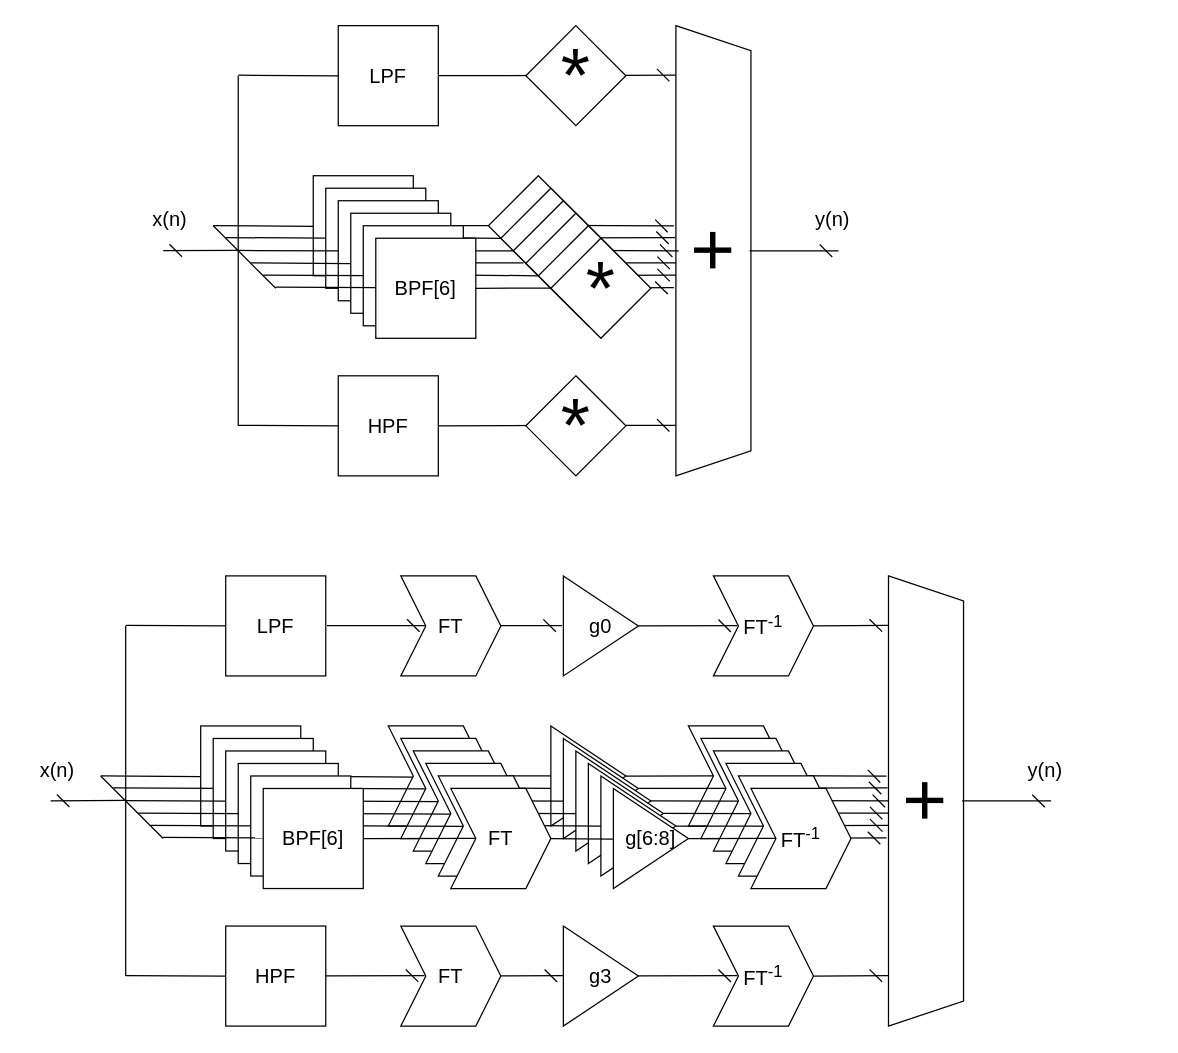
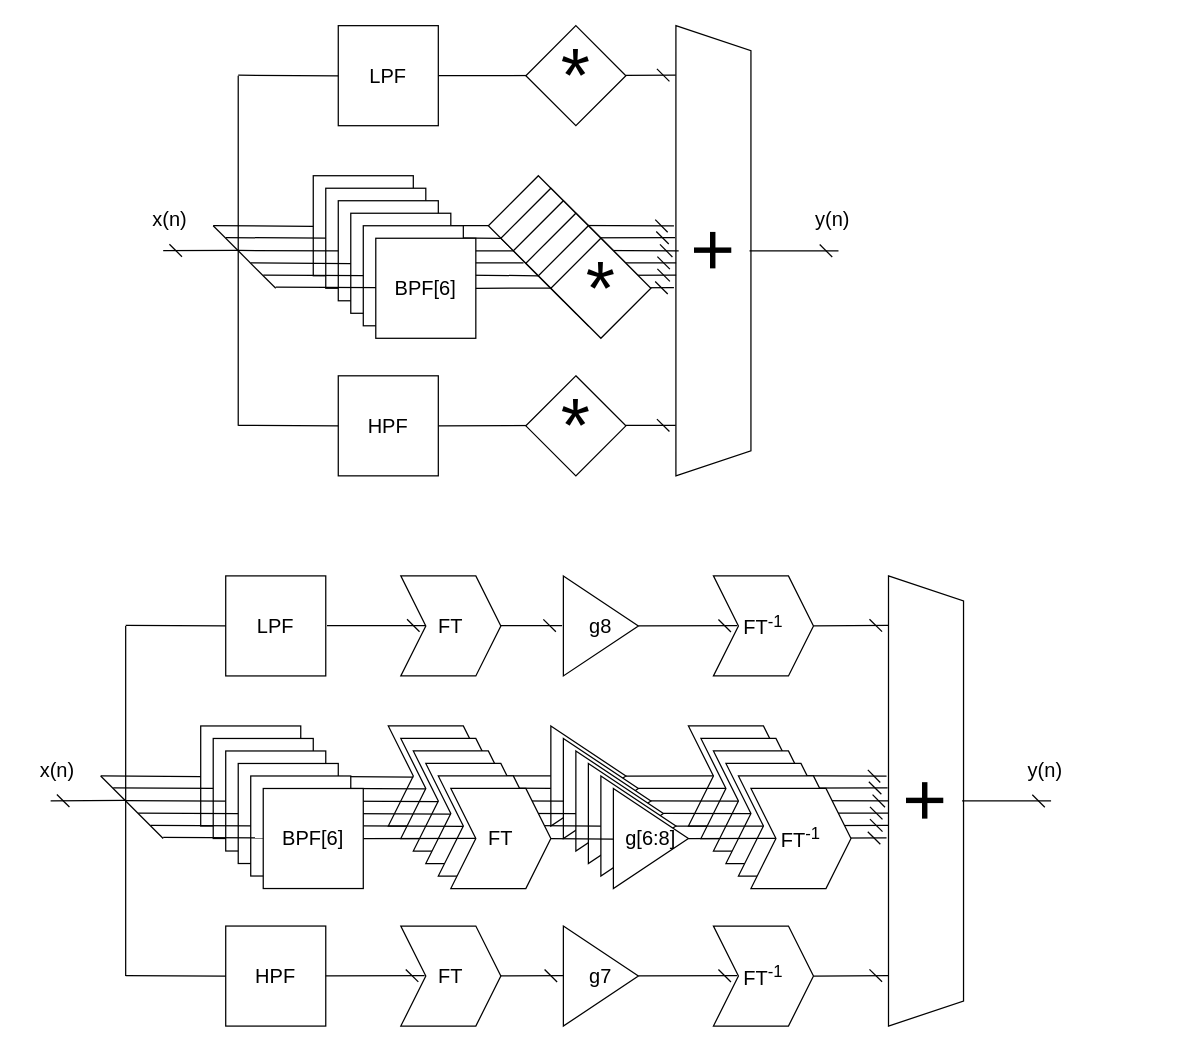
(601, 626) -> (601, 626)
(601, 976) -> (601, 976)
